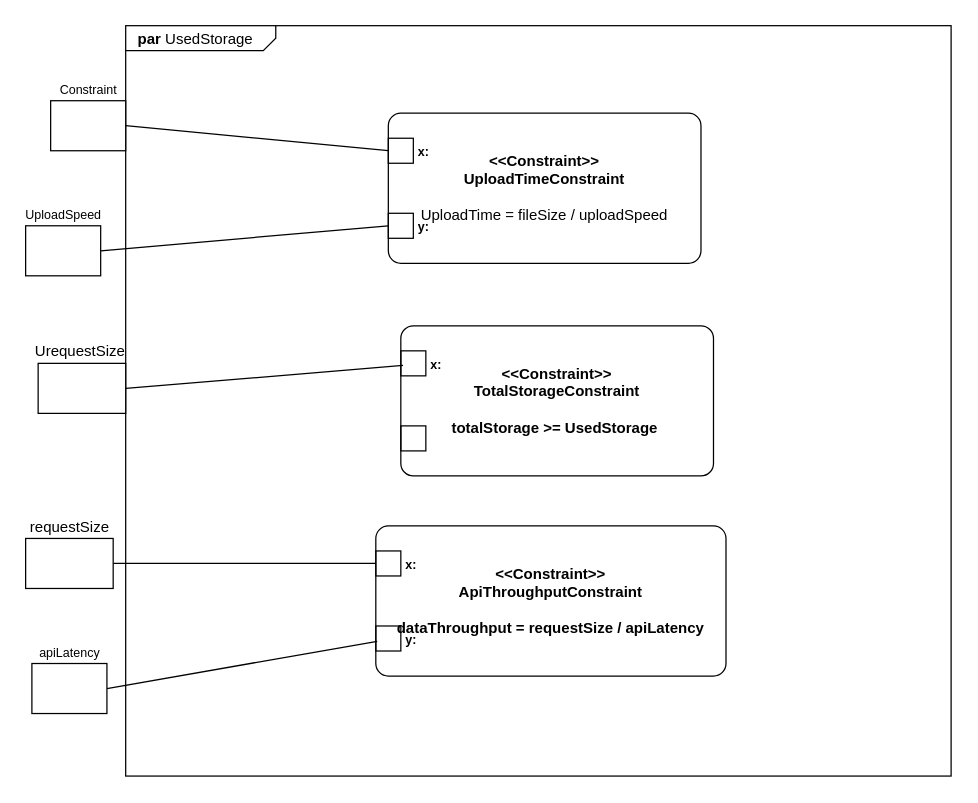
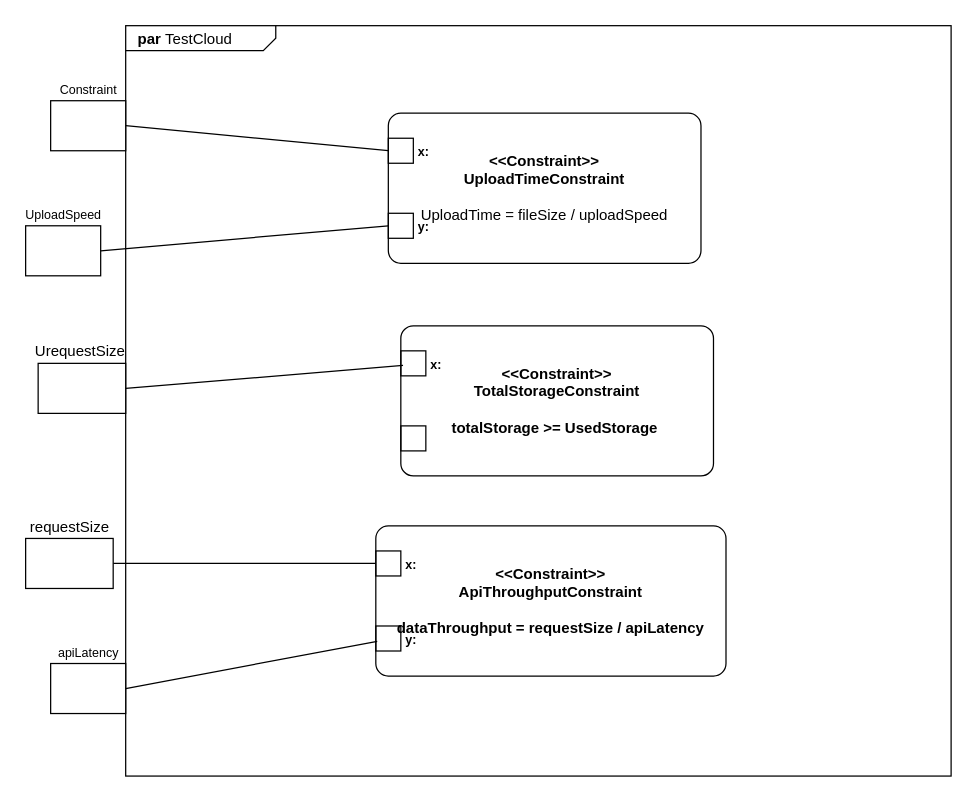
(189, 26) -> (178, 26)
(69, 688) -> (88, 688)
